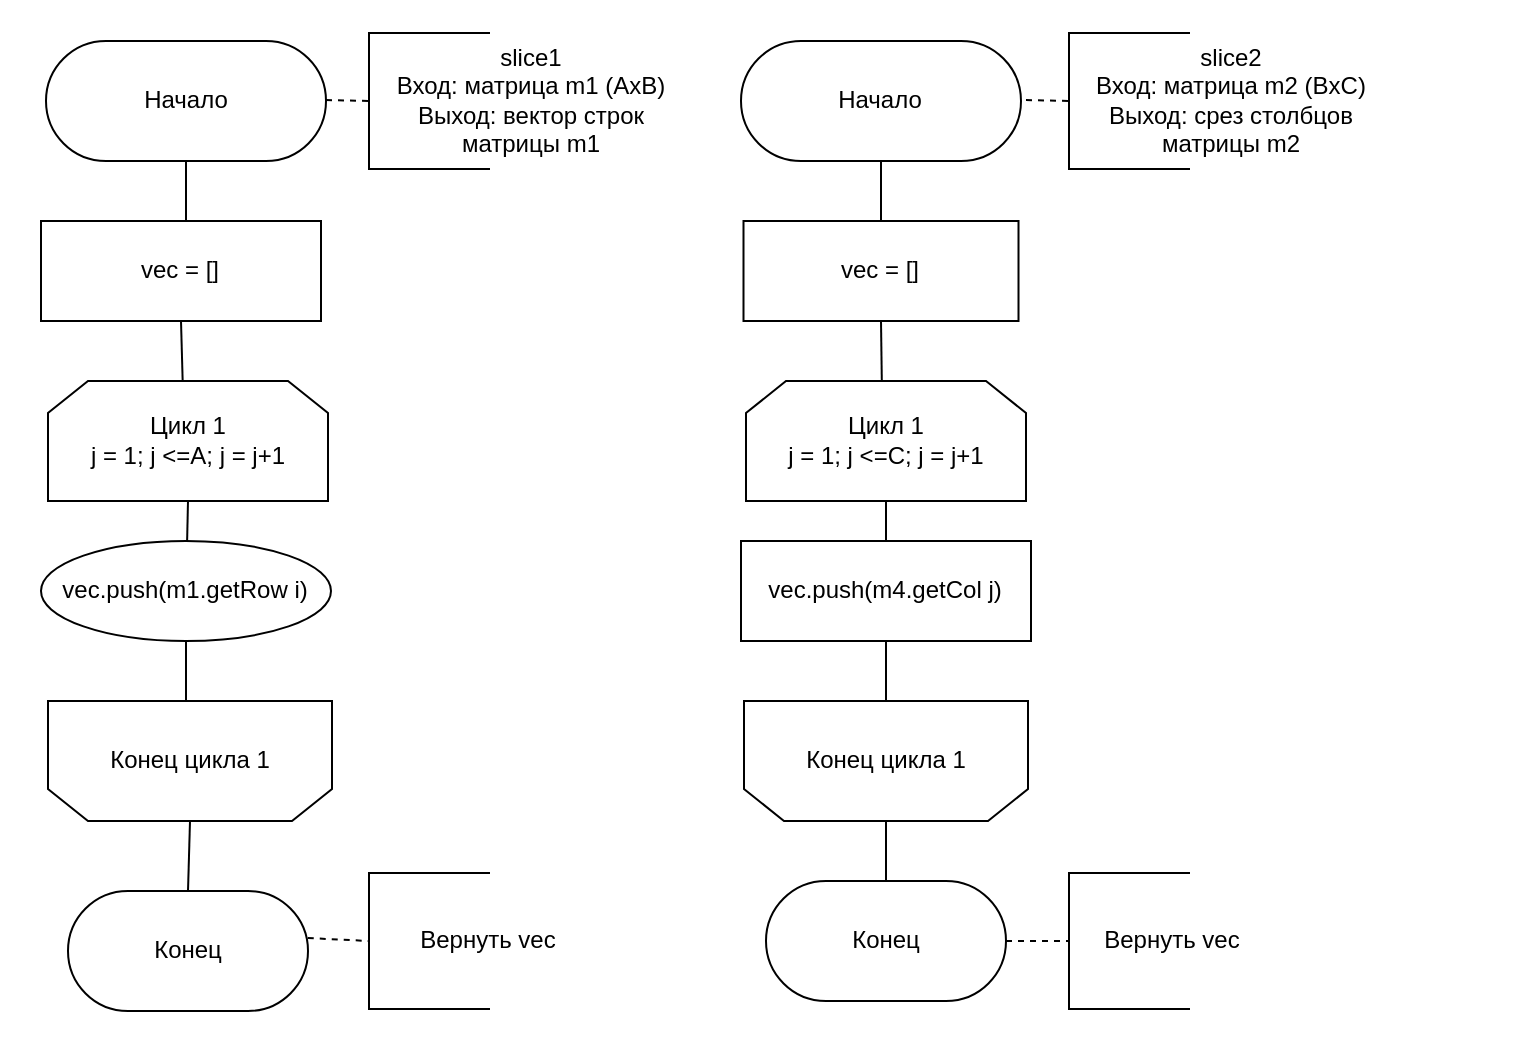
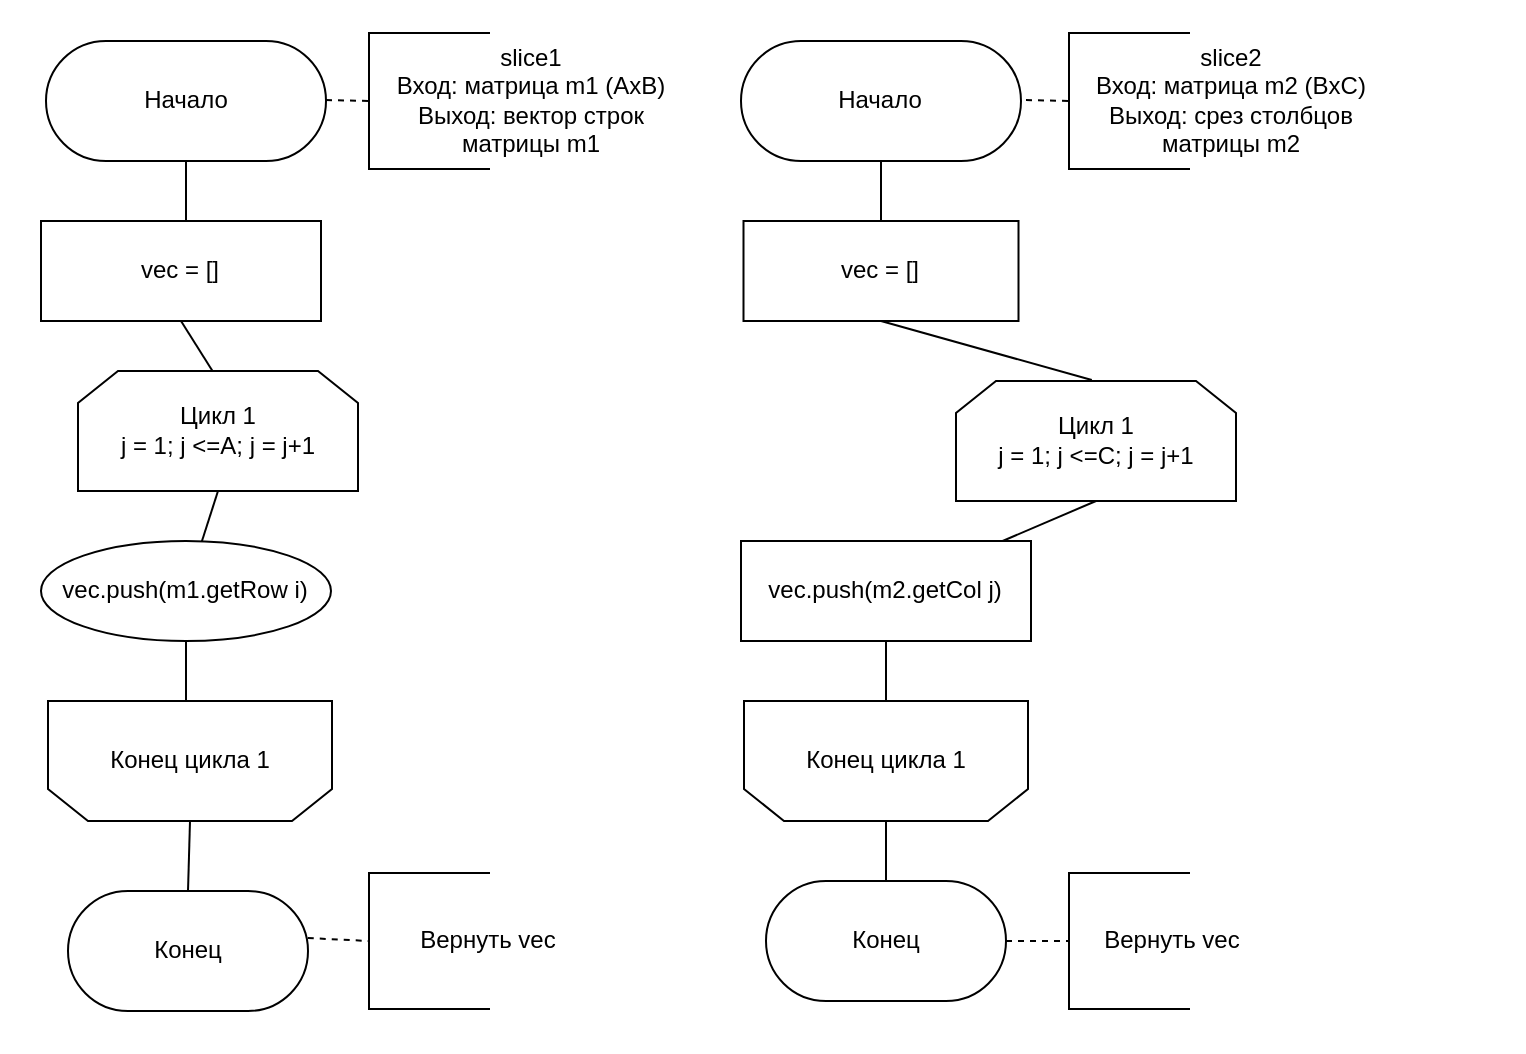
(188, 441) -> (218, 431)
(886, 441) -> (1096, 441)
(886, 591) -> (886, 591)
